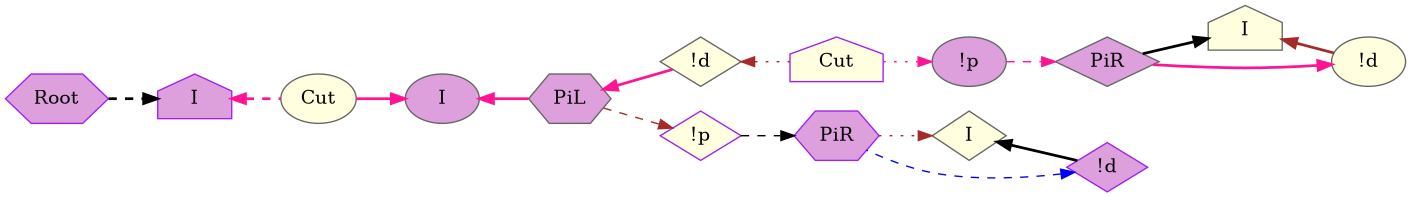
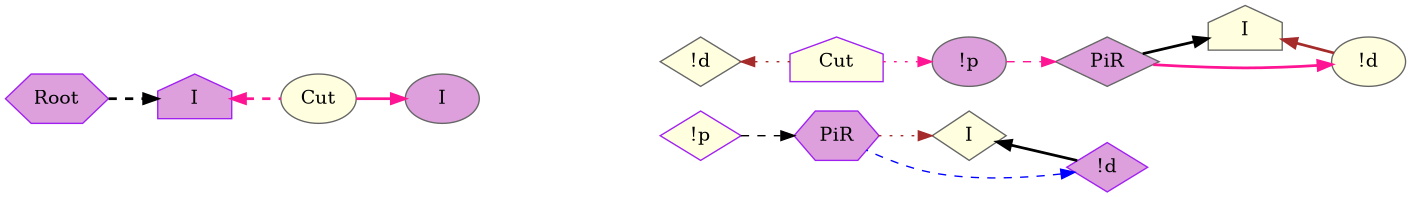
(570, 99) -> none
